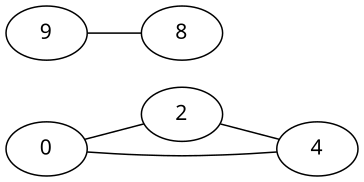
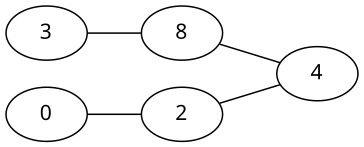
(47, 33) -> (47, 33)
(182, 156) -> (250, 53)
